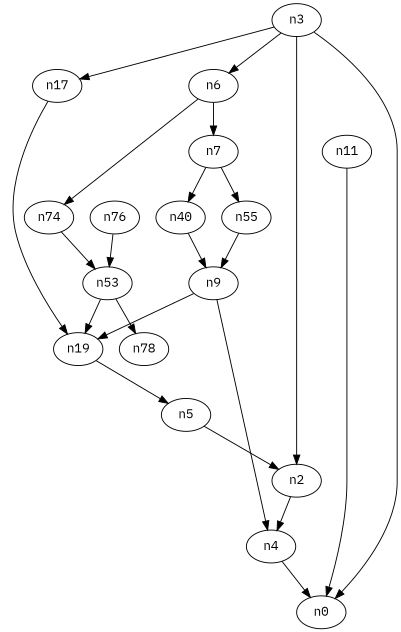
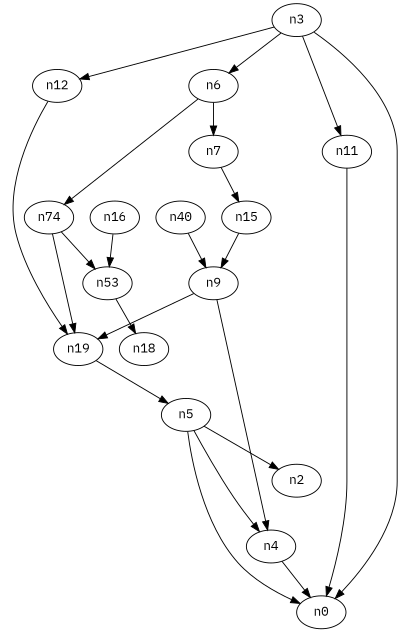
(57, 86) -> (57, 86)
(199, 181) -> none
(115, 218) -> (115, 218)
(246, 218) -> (246, 218)
(297, 246) -> (320, 81)
(95, 312) -> (63, 279)
(144, 349) -> (144, 349)
(286, 509) -> (222, 479)
none -> (217, 531)
